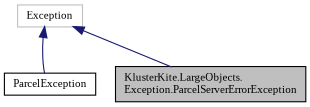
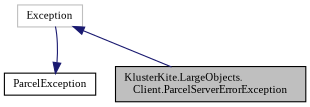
(43, 56) -> (57, 44)
(211, 84) -> (211, 84)
